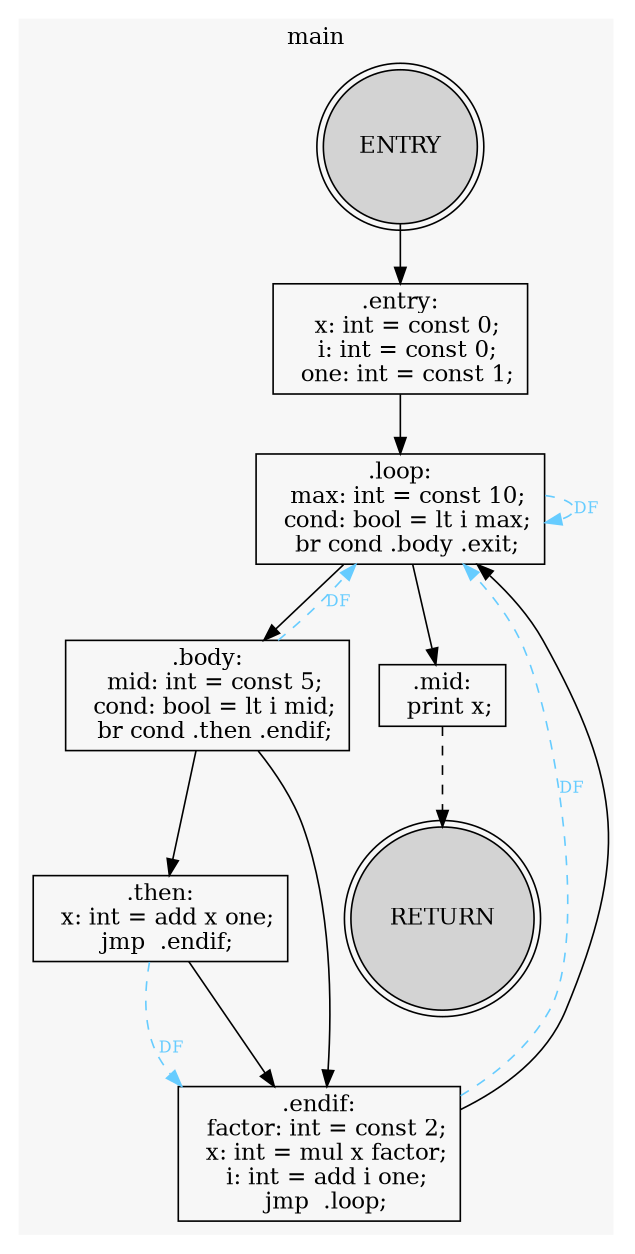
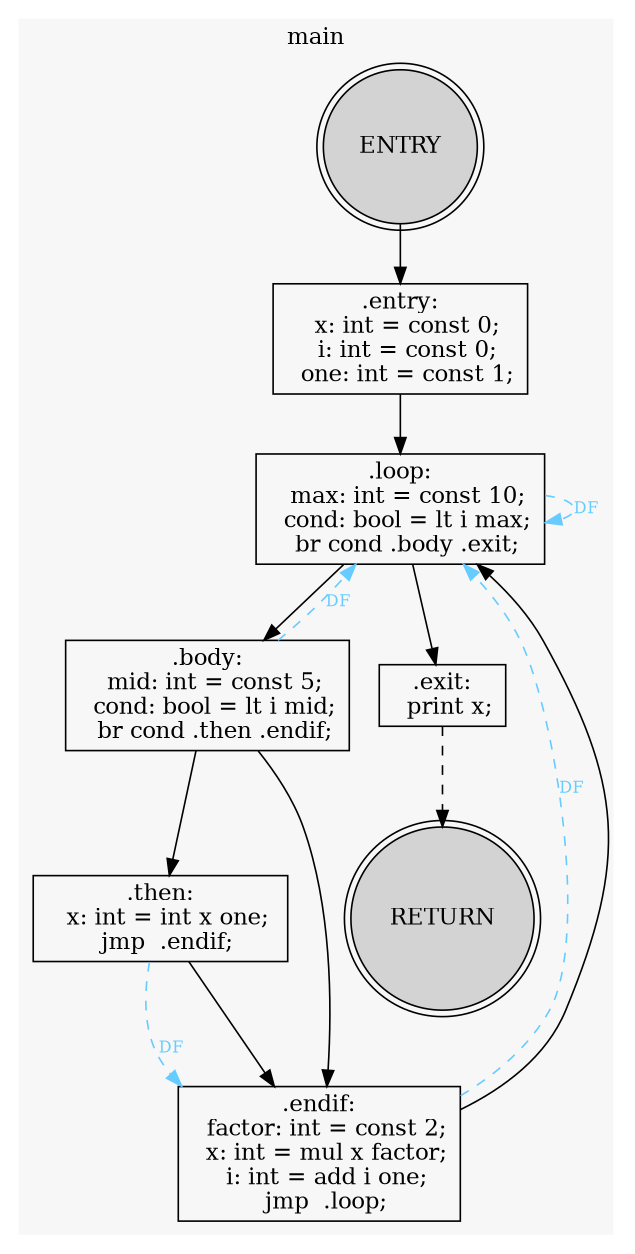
(442, 695) -> (442, 695)
(160, 919) -> (160, 919)
